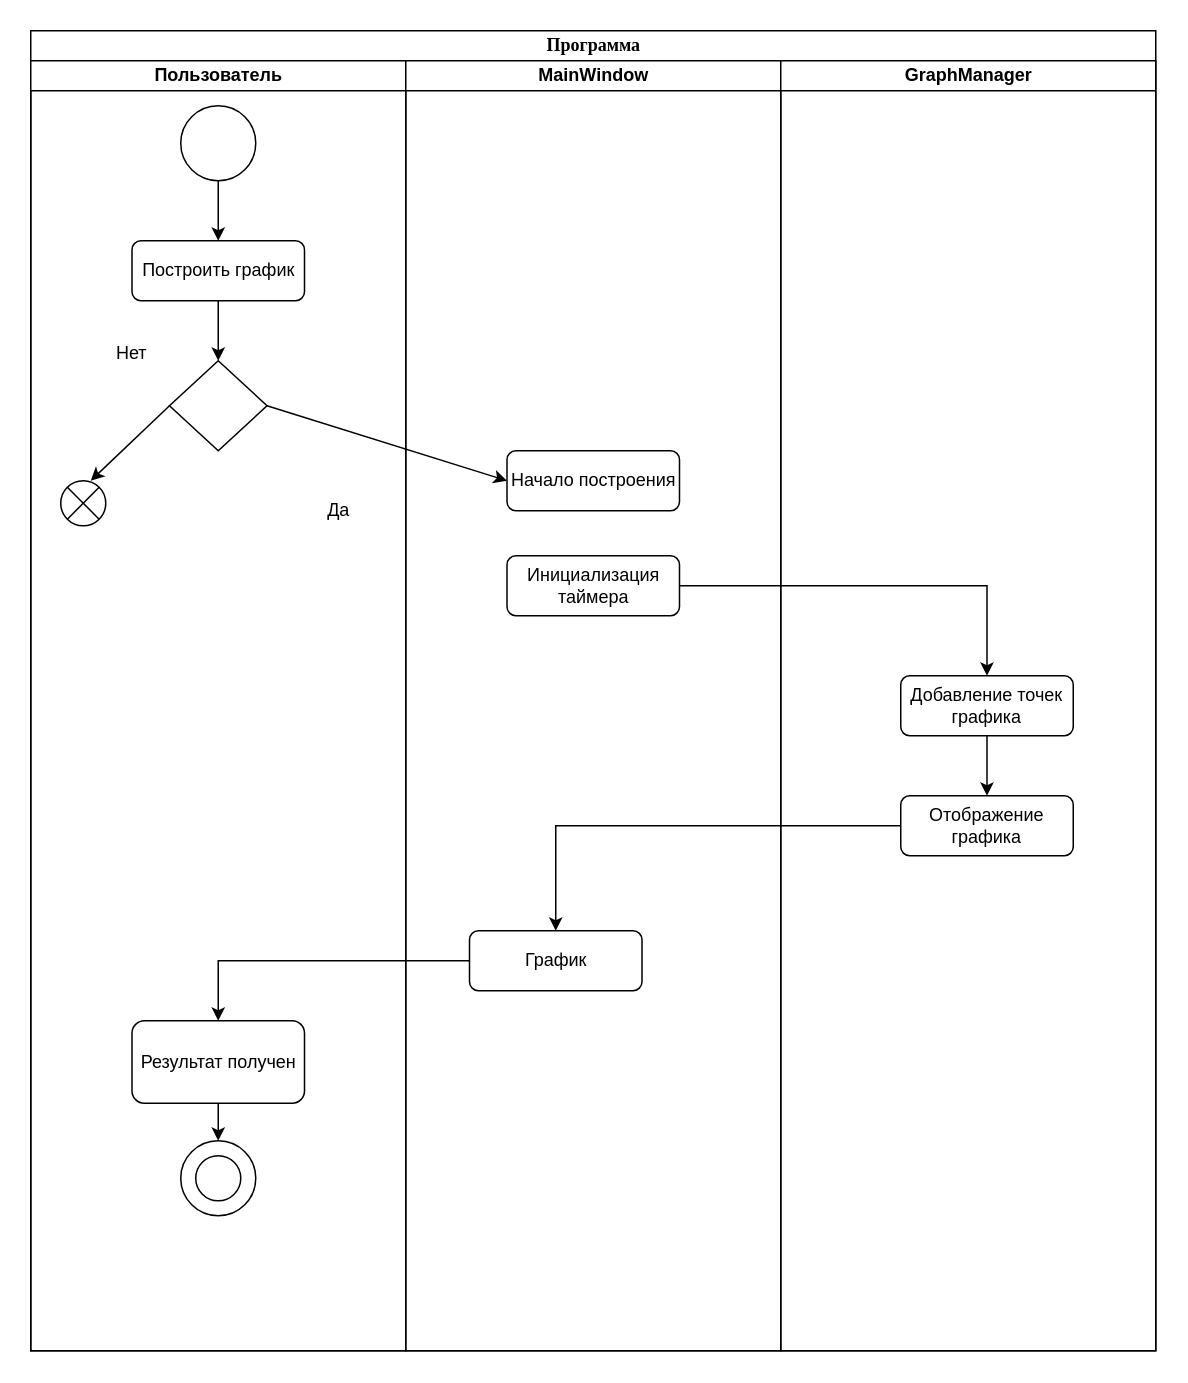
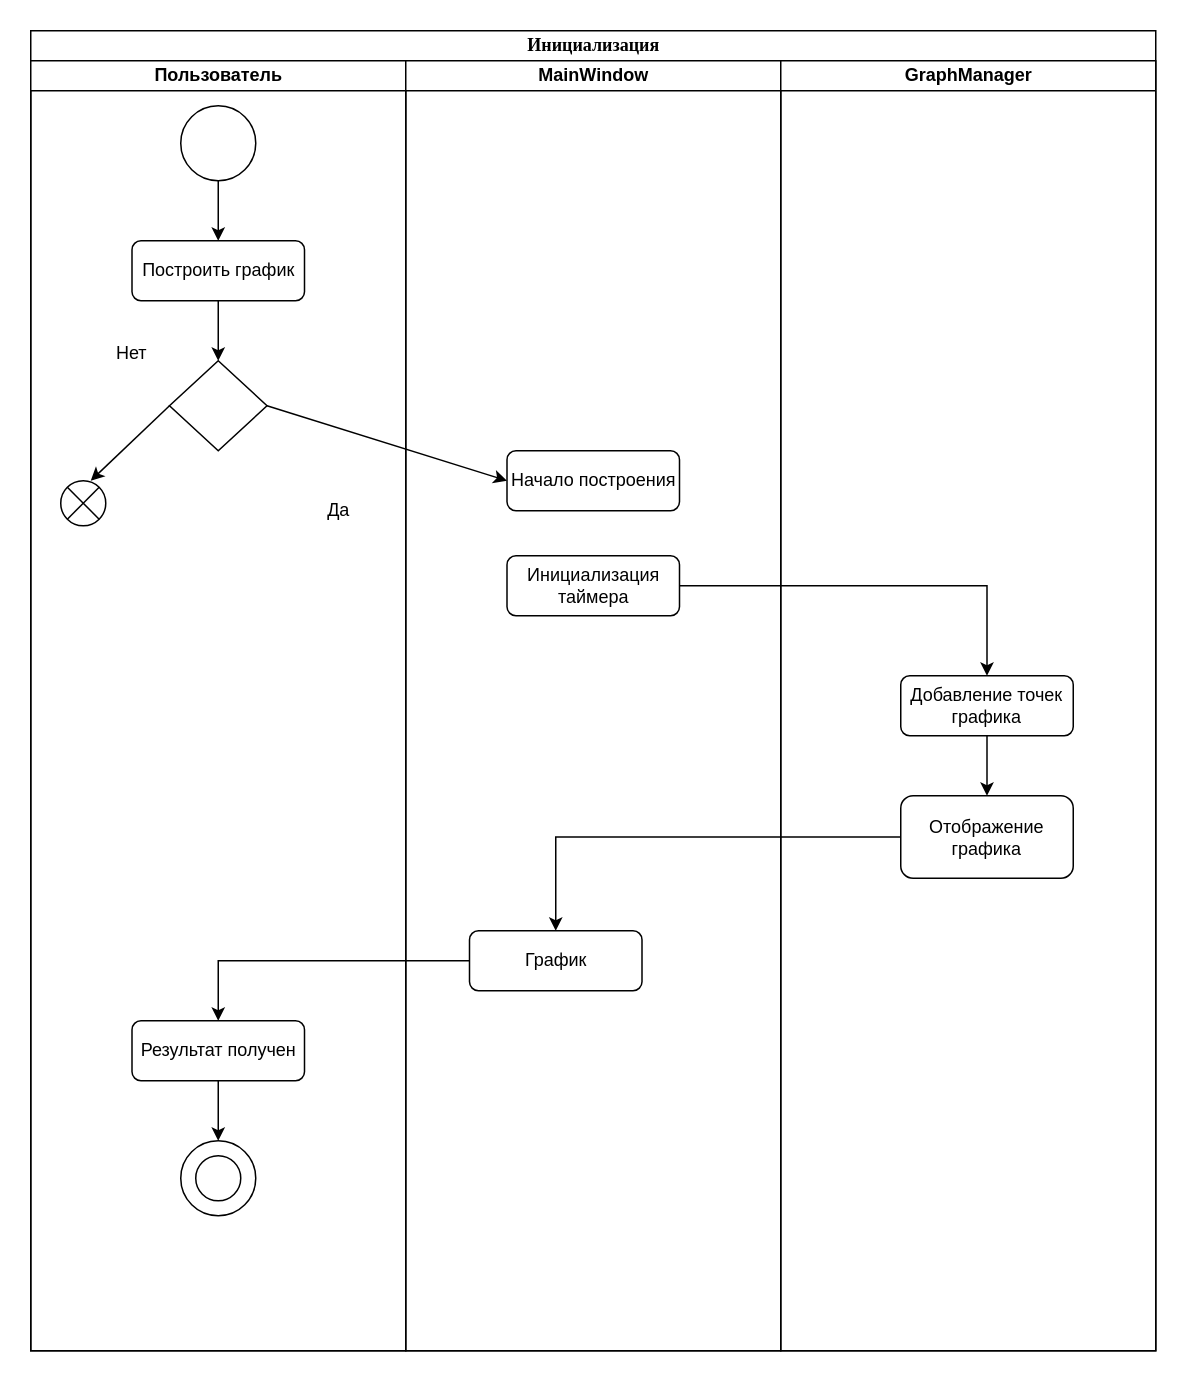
(594, 46) -> (594, 46)
(987, 826) -> (987, 837)
(218, 1062) -> (218, 1051)
